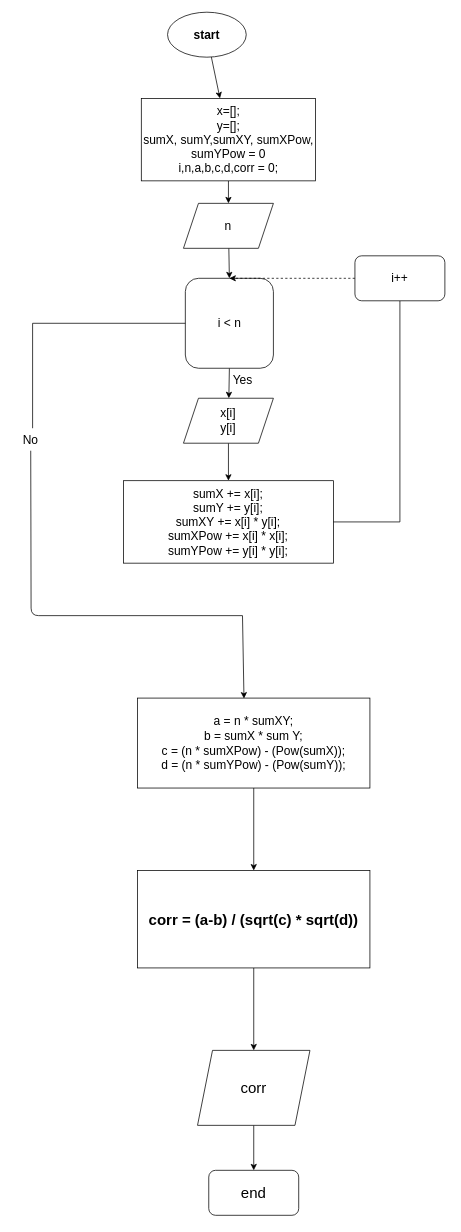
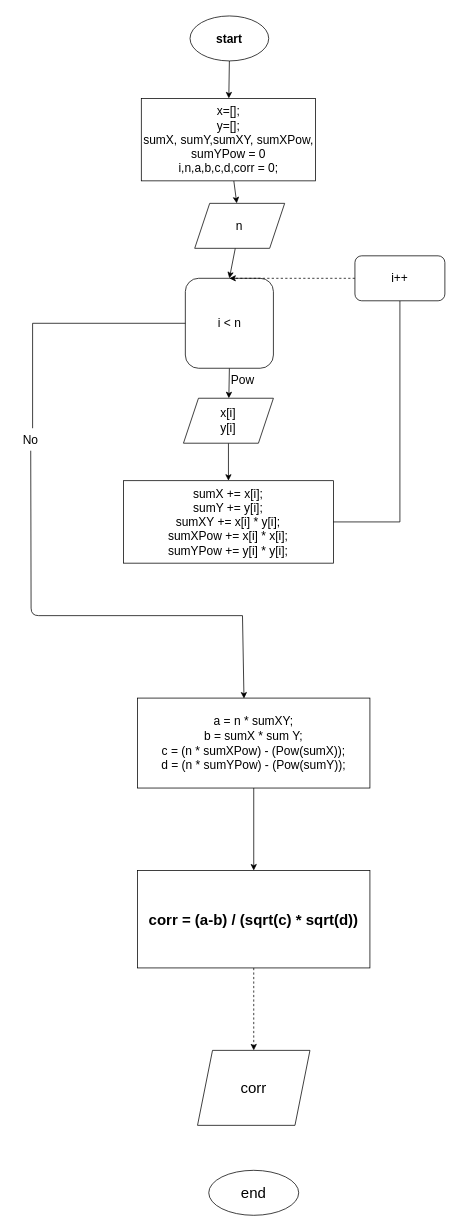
(207, 34) -> (230, 38)
(229, 225) -> (240, 225)
(243, 379) -> (243, 379)
(254, 1006) -> (254, 1006)
(254, 1145) -> none
(254, 1193) -> (254, 1193)
